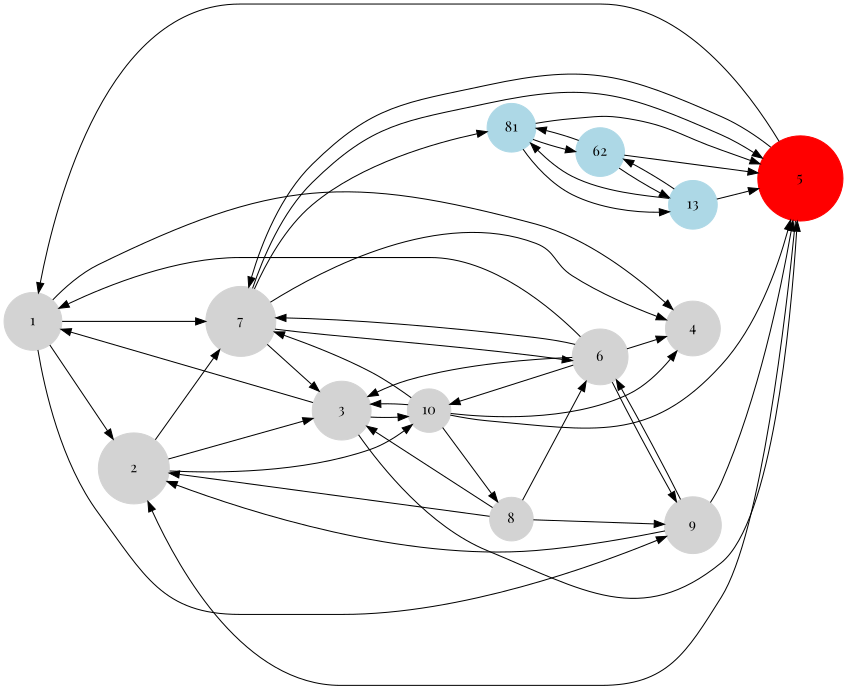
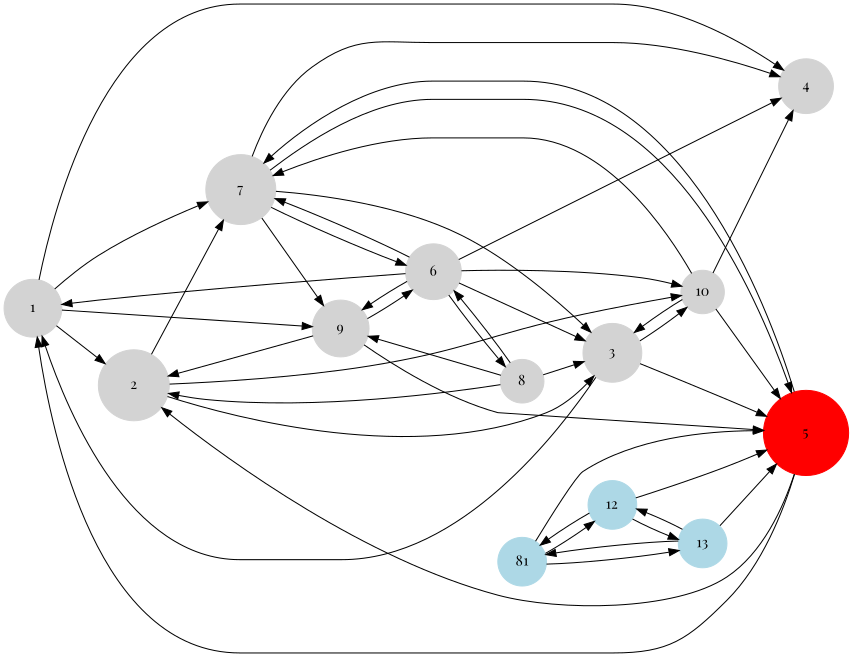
(600, 152) -> (612, 505)
(344, 183) -> (290, 258)
(467, 461) -> (473, 327)
